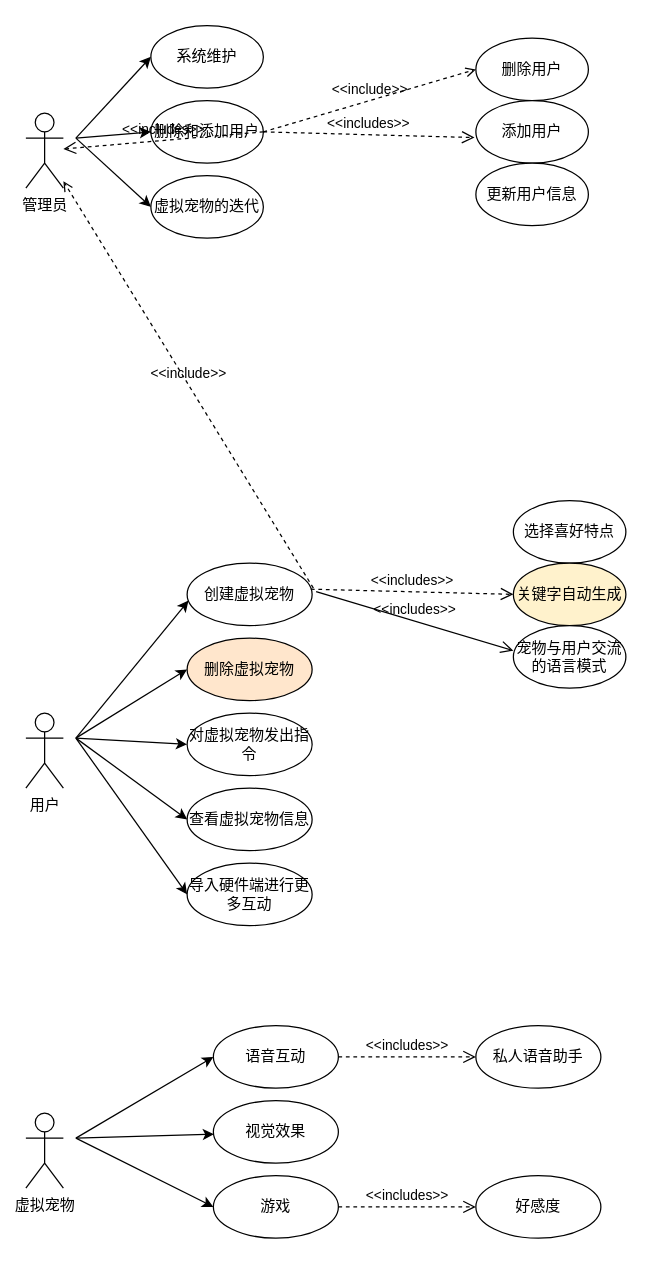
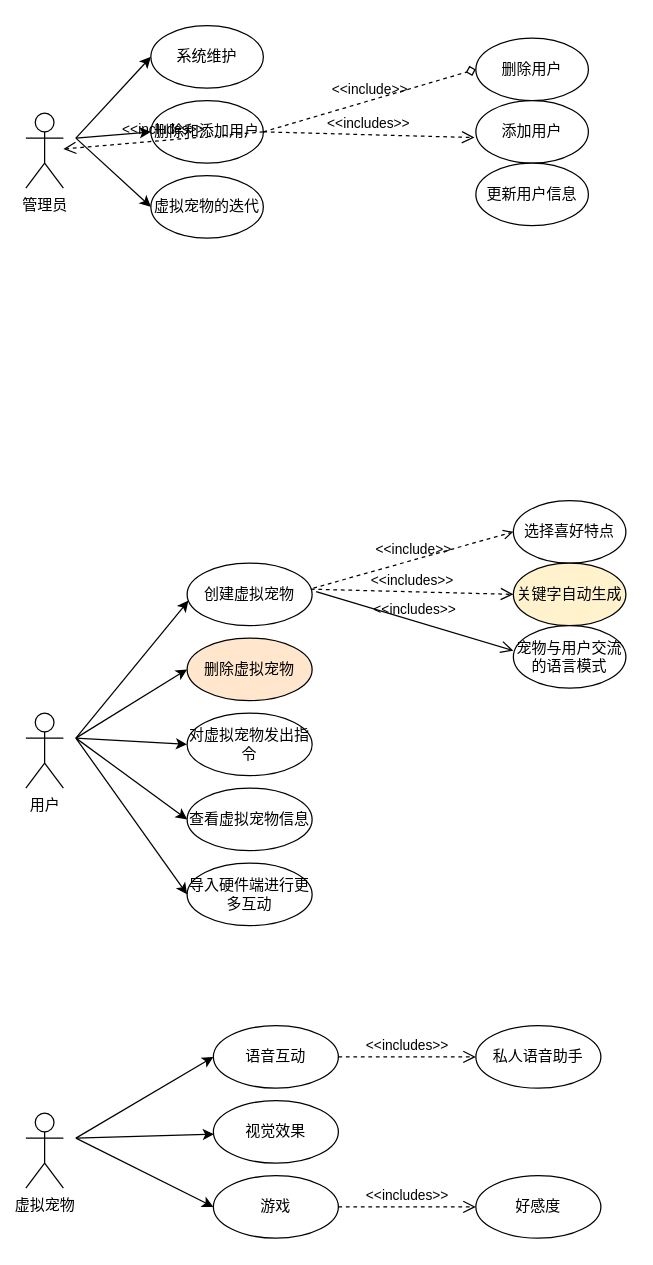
(469, 71) -> (465, 72)
(189, 386) -> (412, 560)
